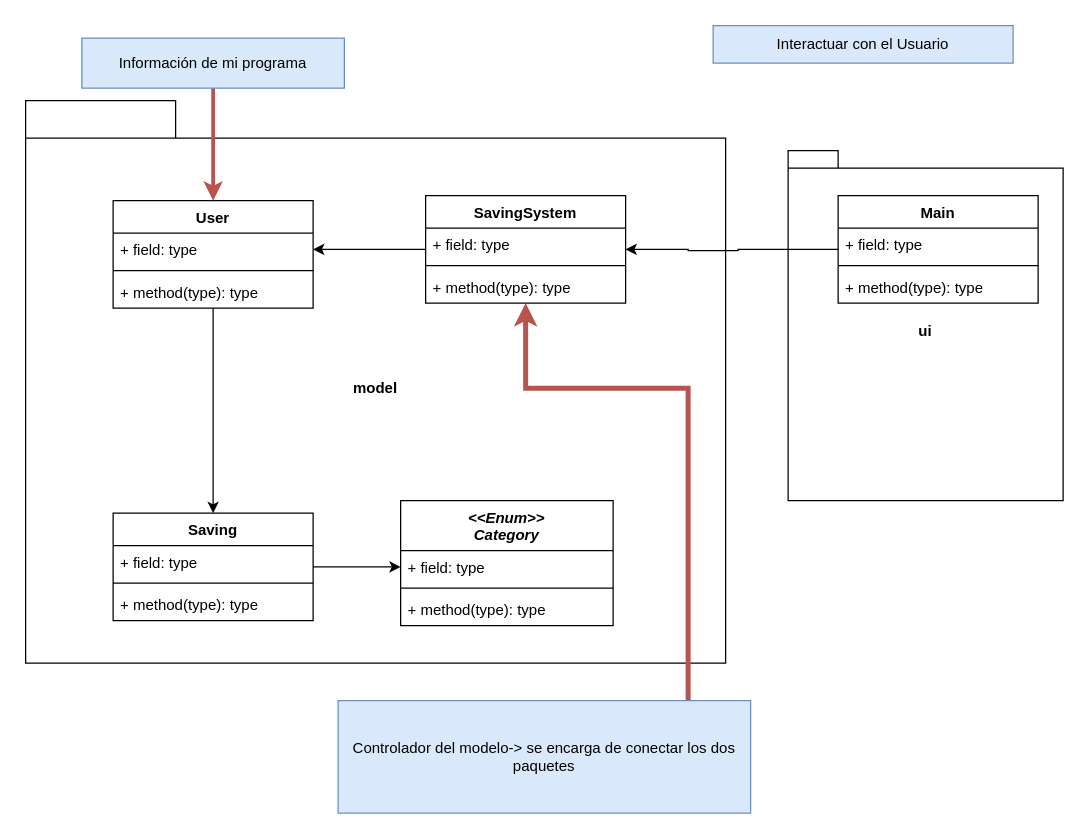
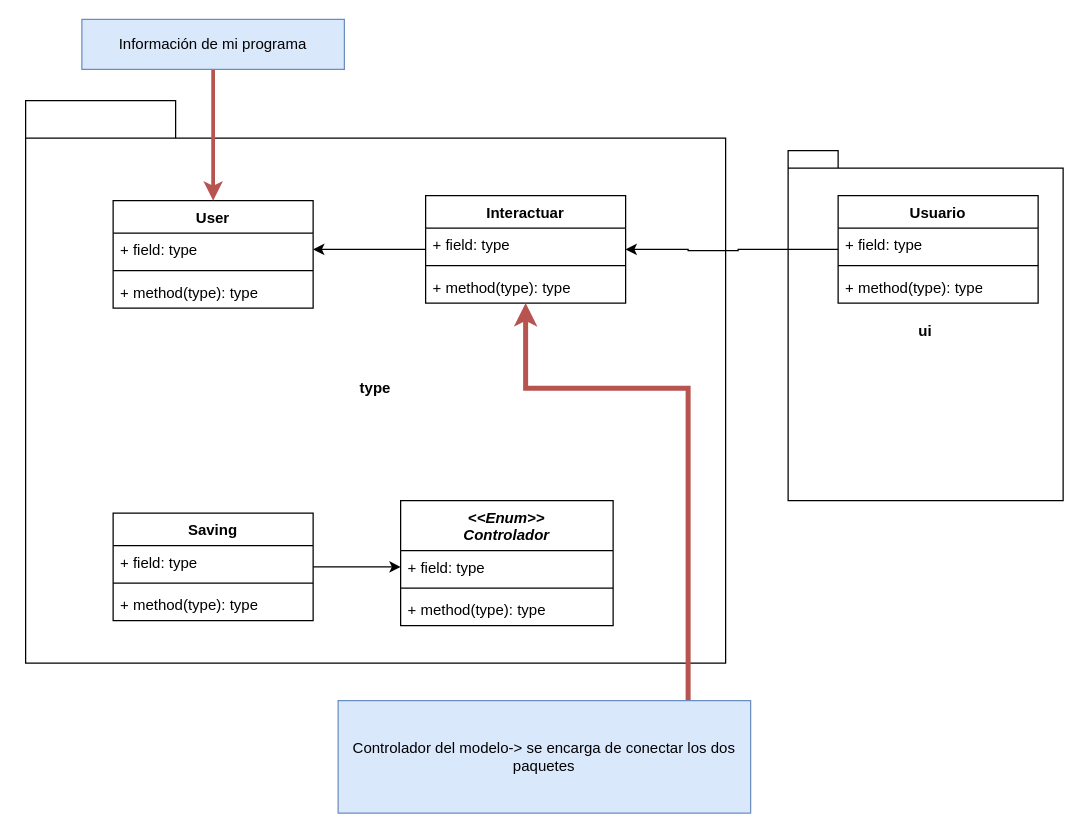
(863, 44) -> none
(213, 63) -> (213, 44)
(526, 213) -> (526, 213)
(938, 213) -> (938, 213)
(376, 388) -> (376, 388)
(213, 408) -> none
(507, 527) -> (507, 527)
